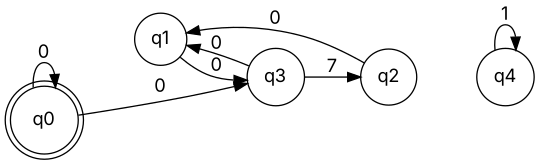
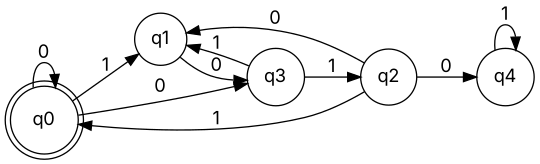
(217, 44) -> (217, 44)
(333, 67) -> (333, 67)
none -> (440, 77)
none -> (100, 81)
none -> (231, 128)
